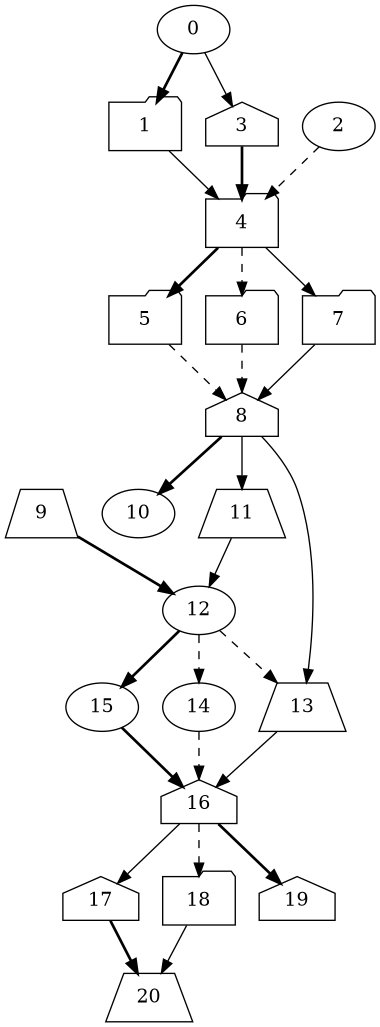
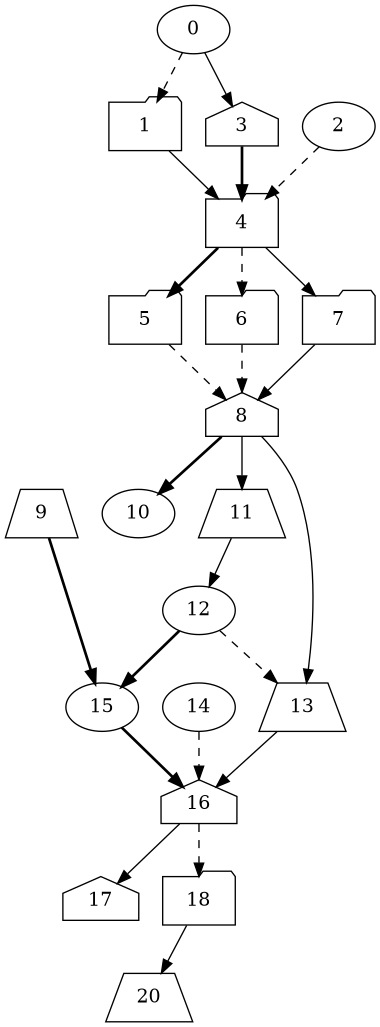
(173, 71) -> (173, 71)
(119, 561) -> (70, 604)
(199, 652) -> none
(297, 901) -> none
(121, 941) -> none
